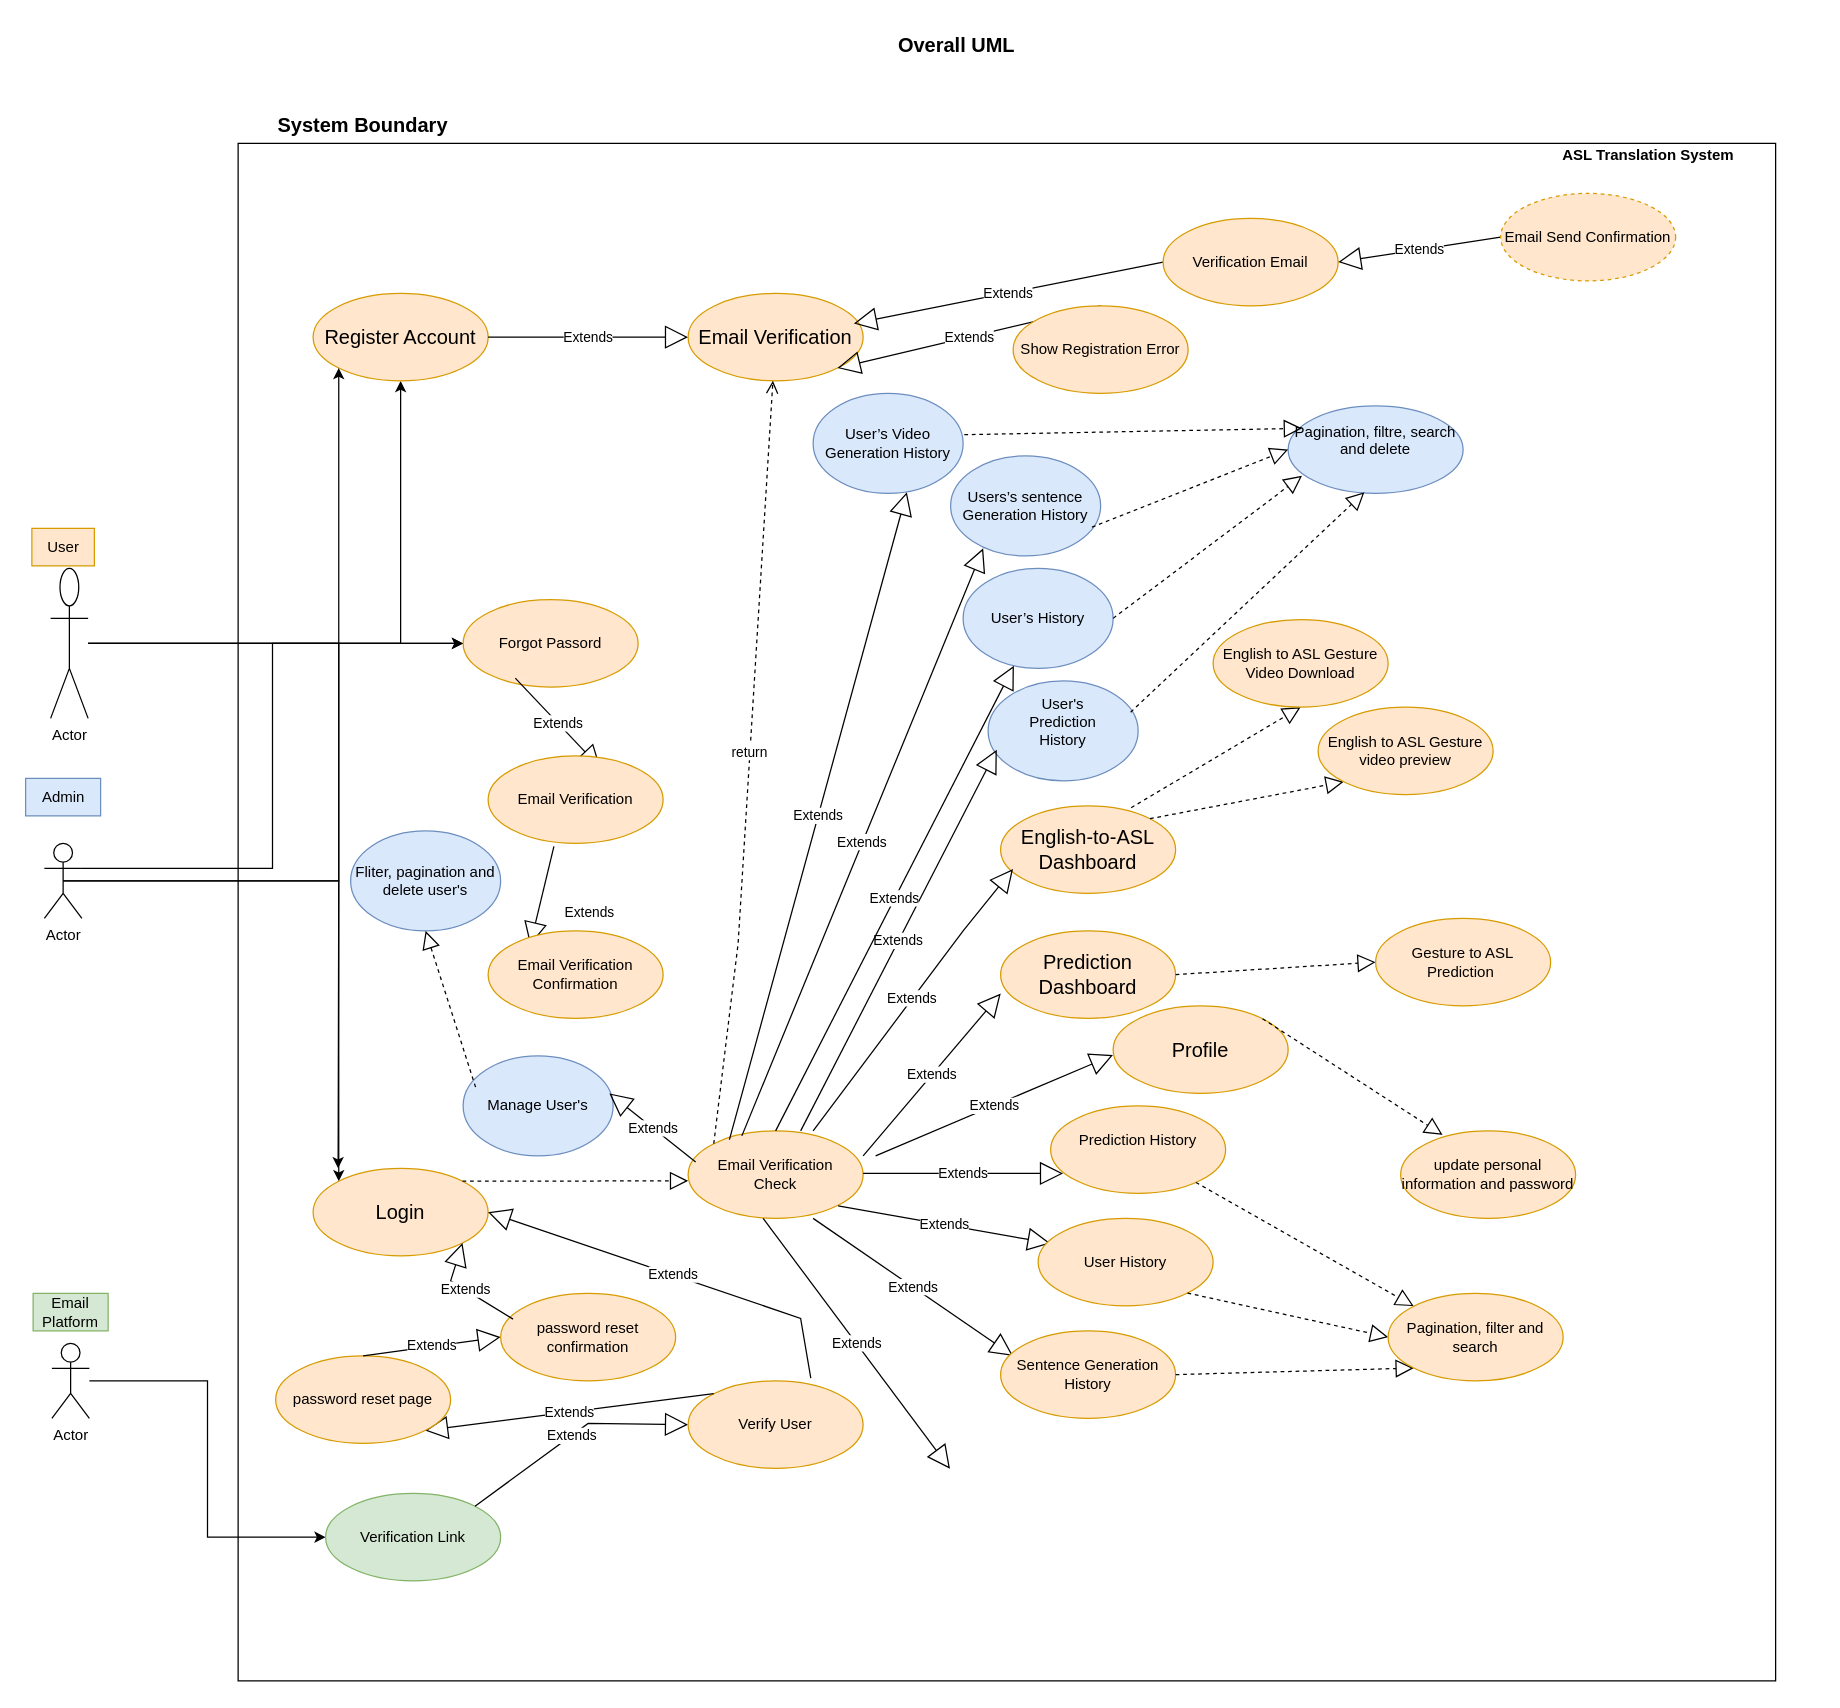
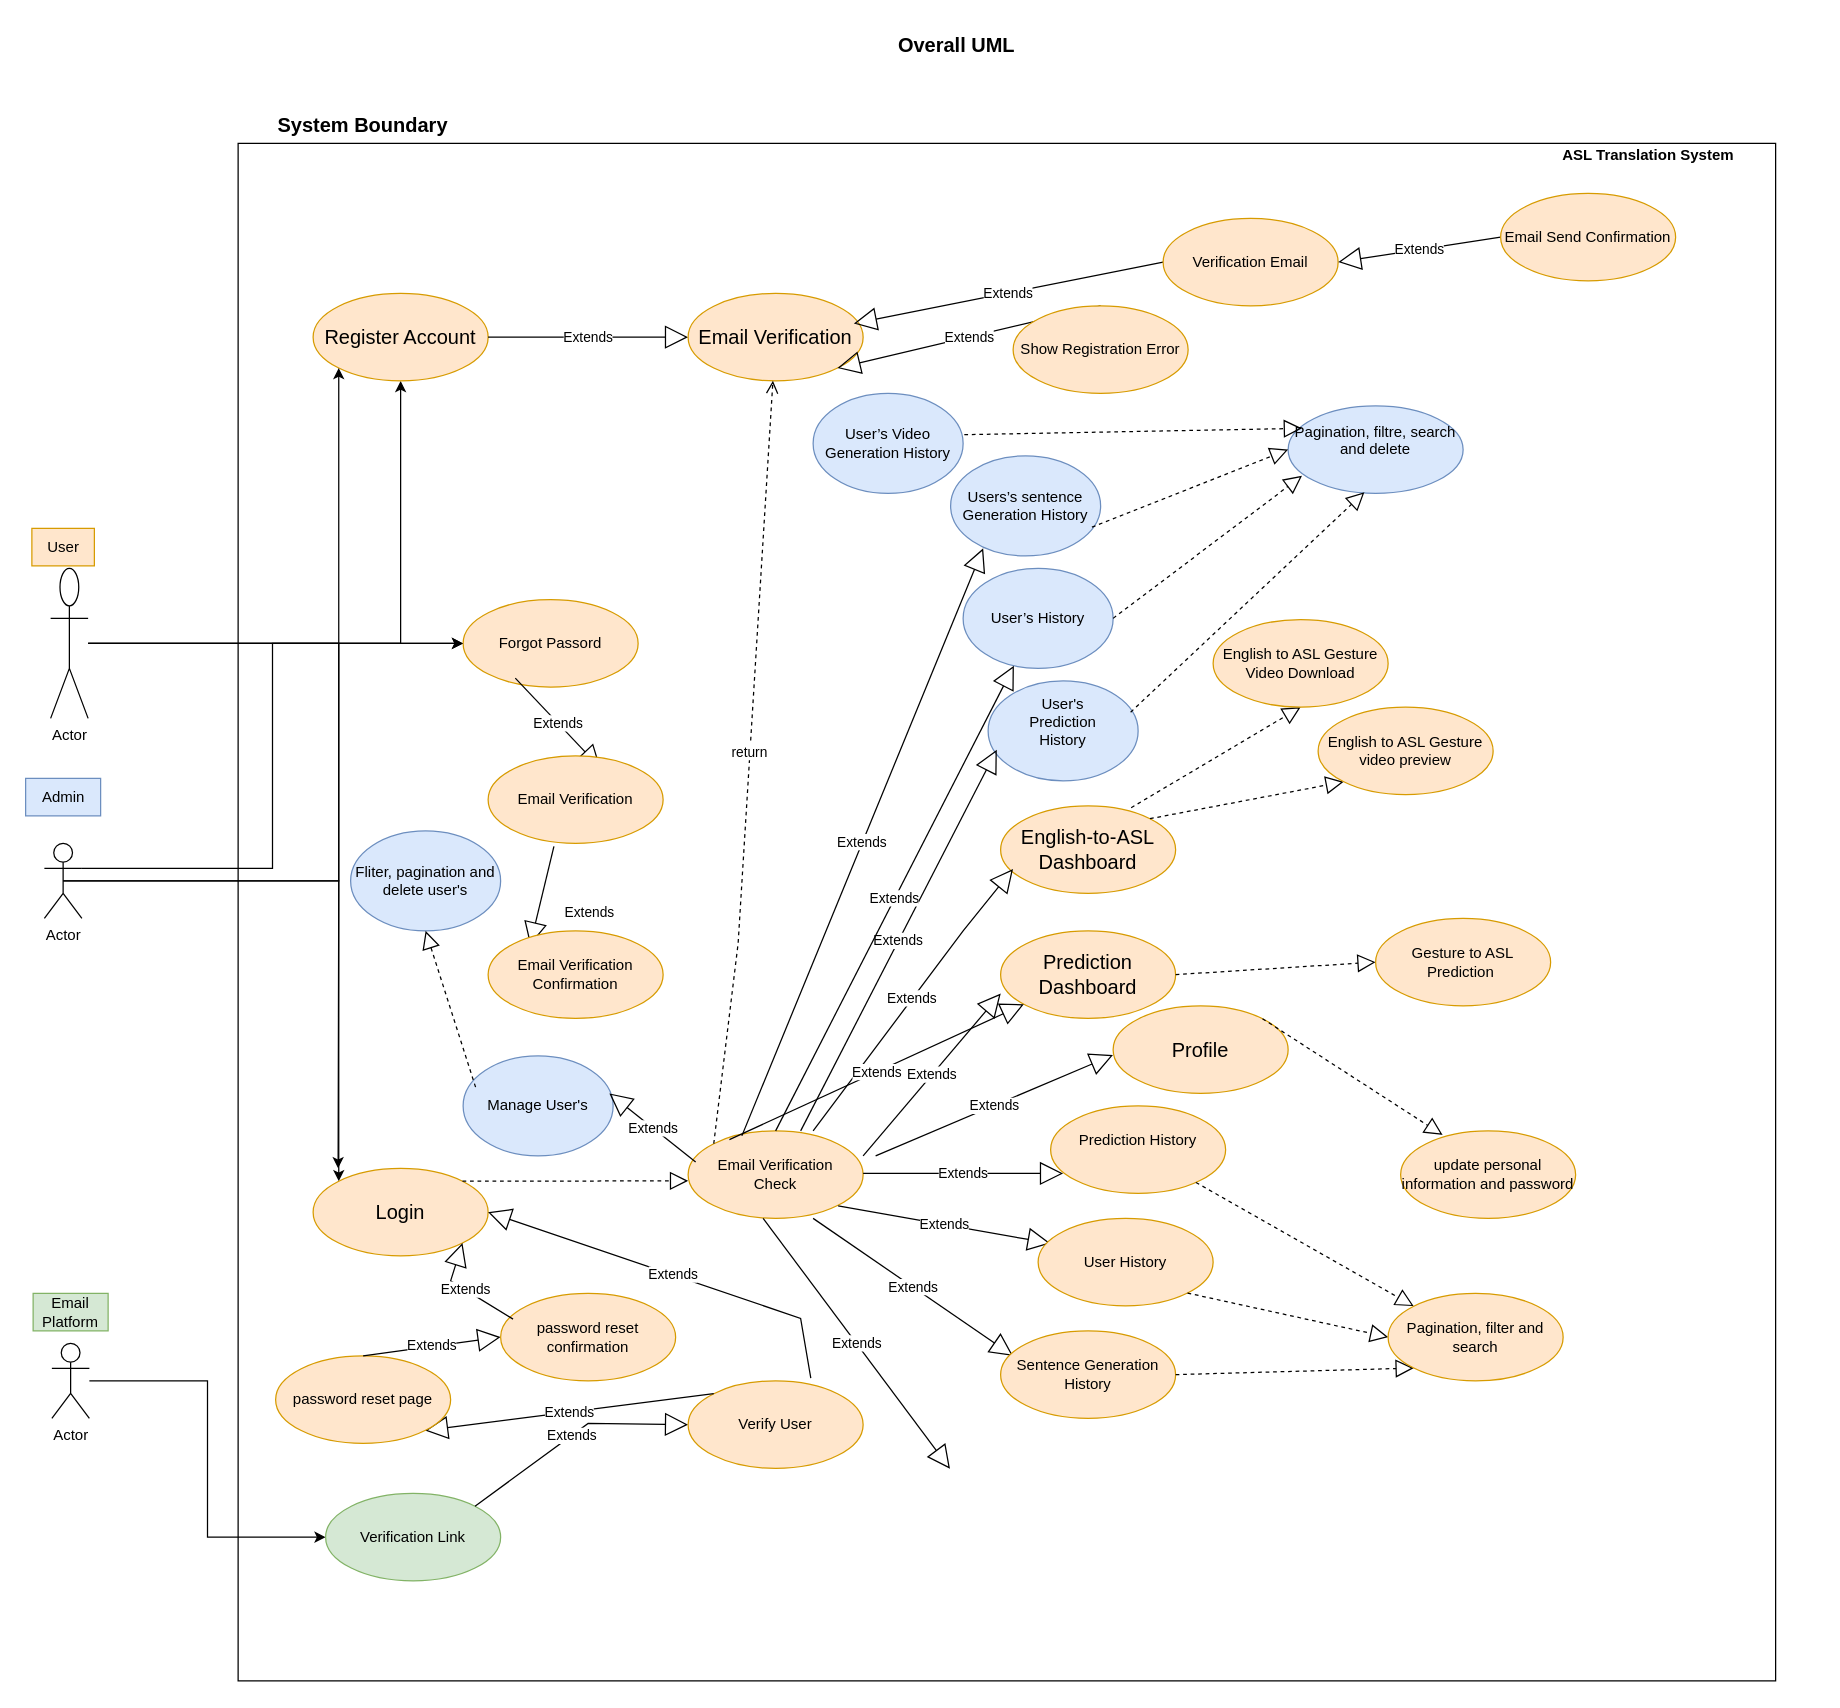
(1588, 237) -> (1588, 237)
(815, 827) -> (906, 1058)
